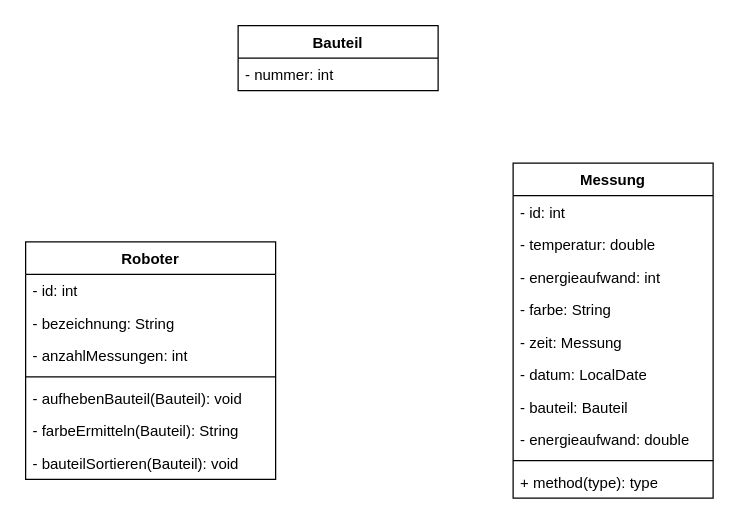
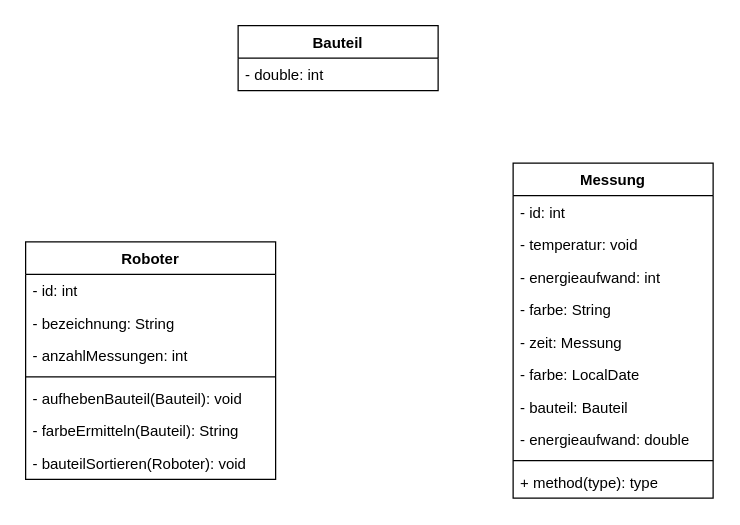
(292, 76) -> (290, 76)
(597, 246) -> (588, 246)
(588, 376) -> (588, 376)
(152, 474) -> (152, 474)
